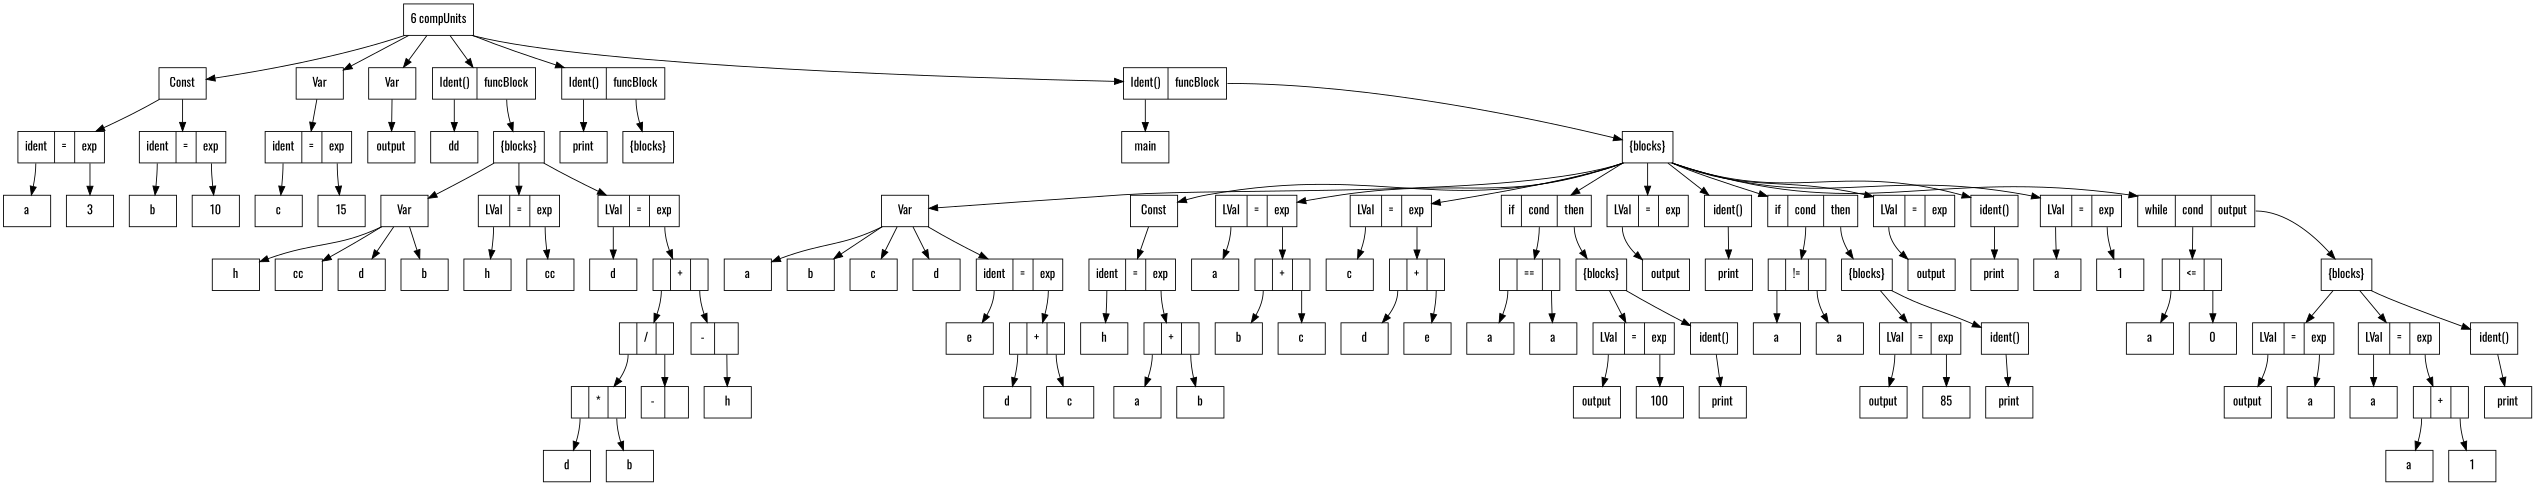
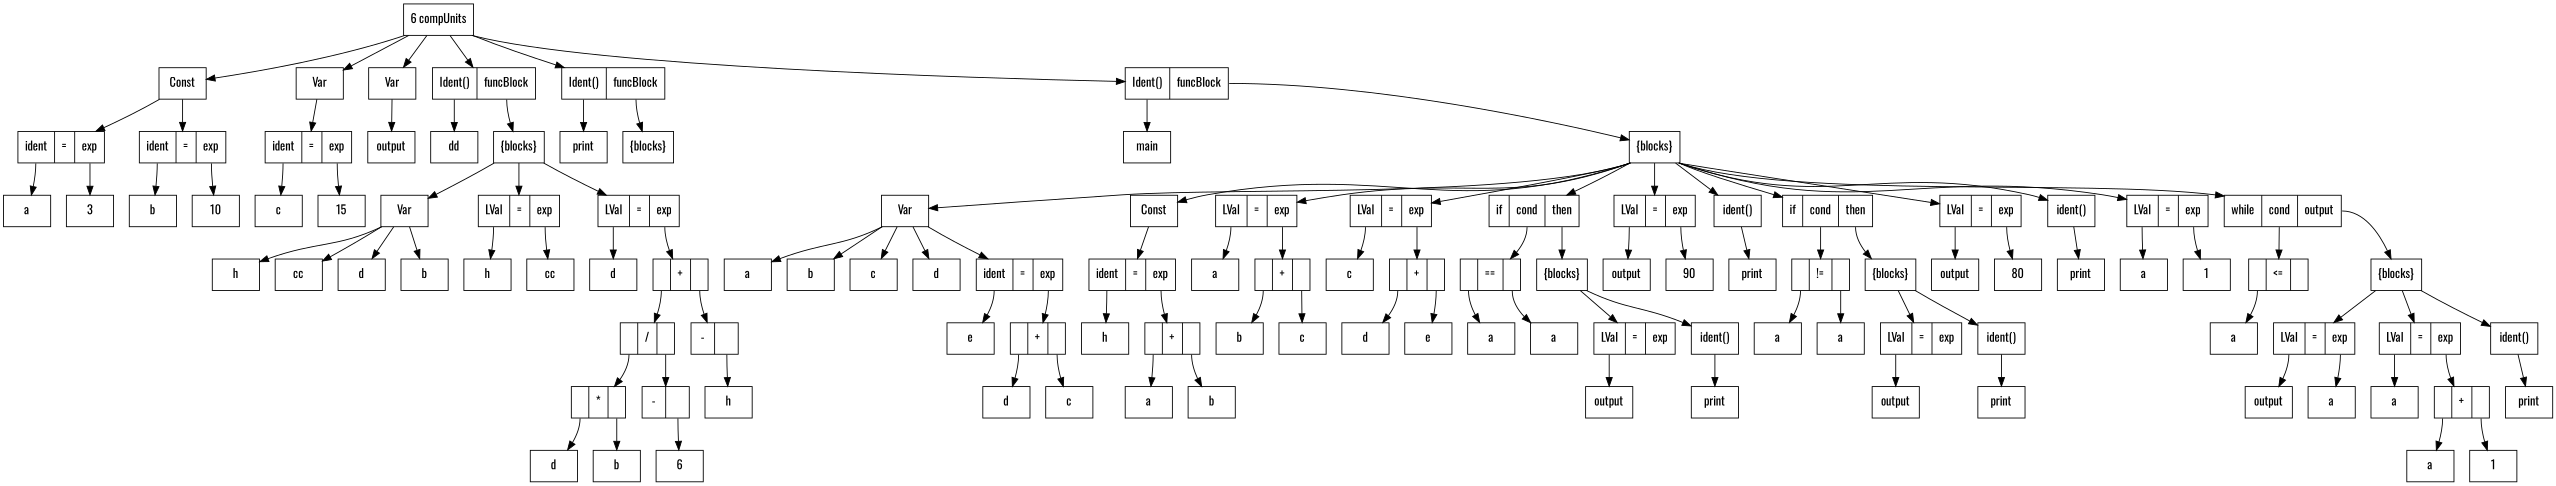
none -> (1690, 275)
none -> (2018, 275)
(2213, 339) -> none
(1660, 402) -> none
(1946, 402) -> none
none -> (680, 466)
